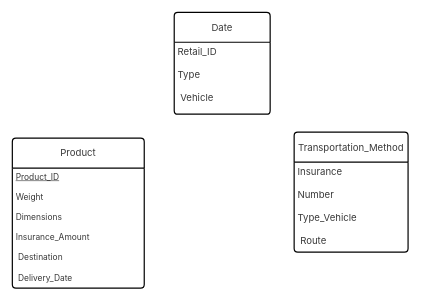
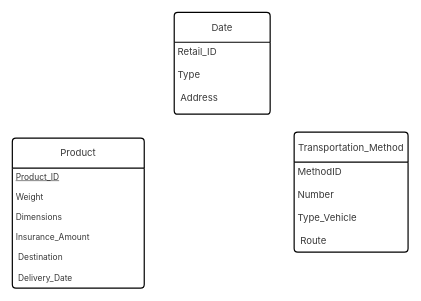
(194, 59) -> (194, 59)
(320, 184) -> (320, 184)
